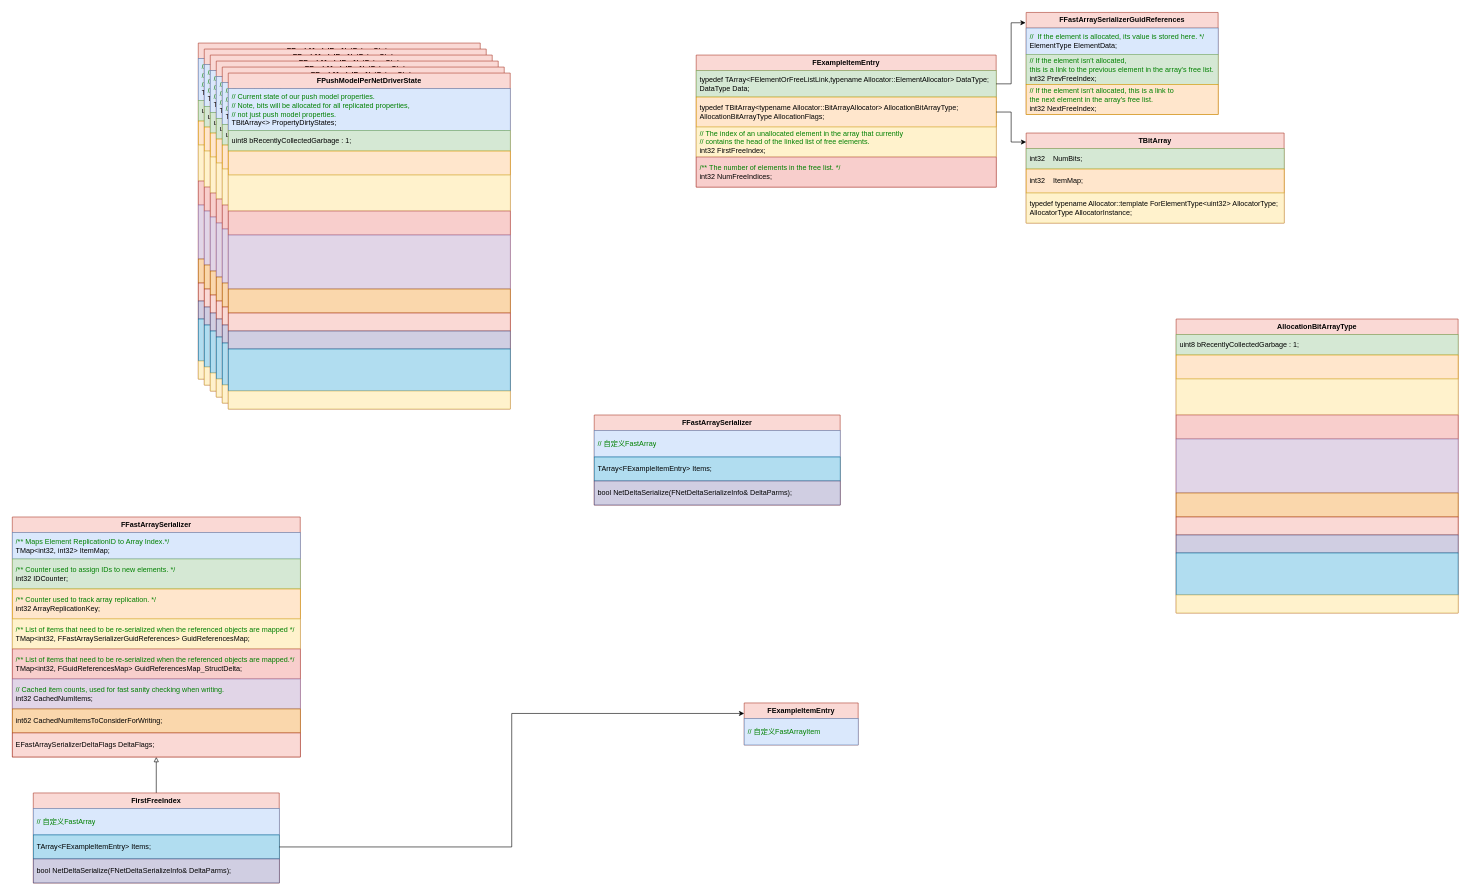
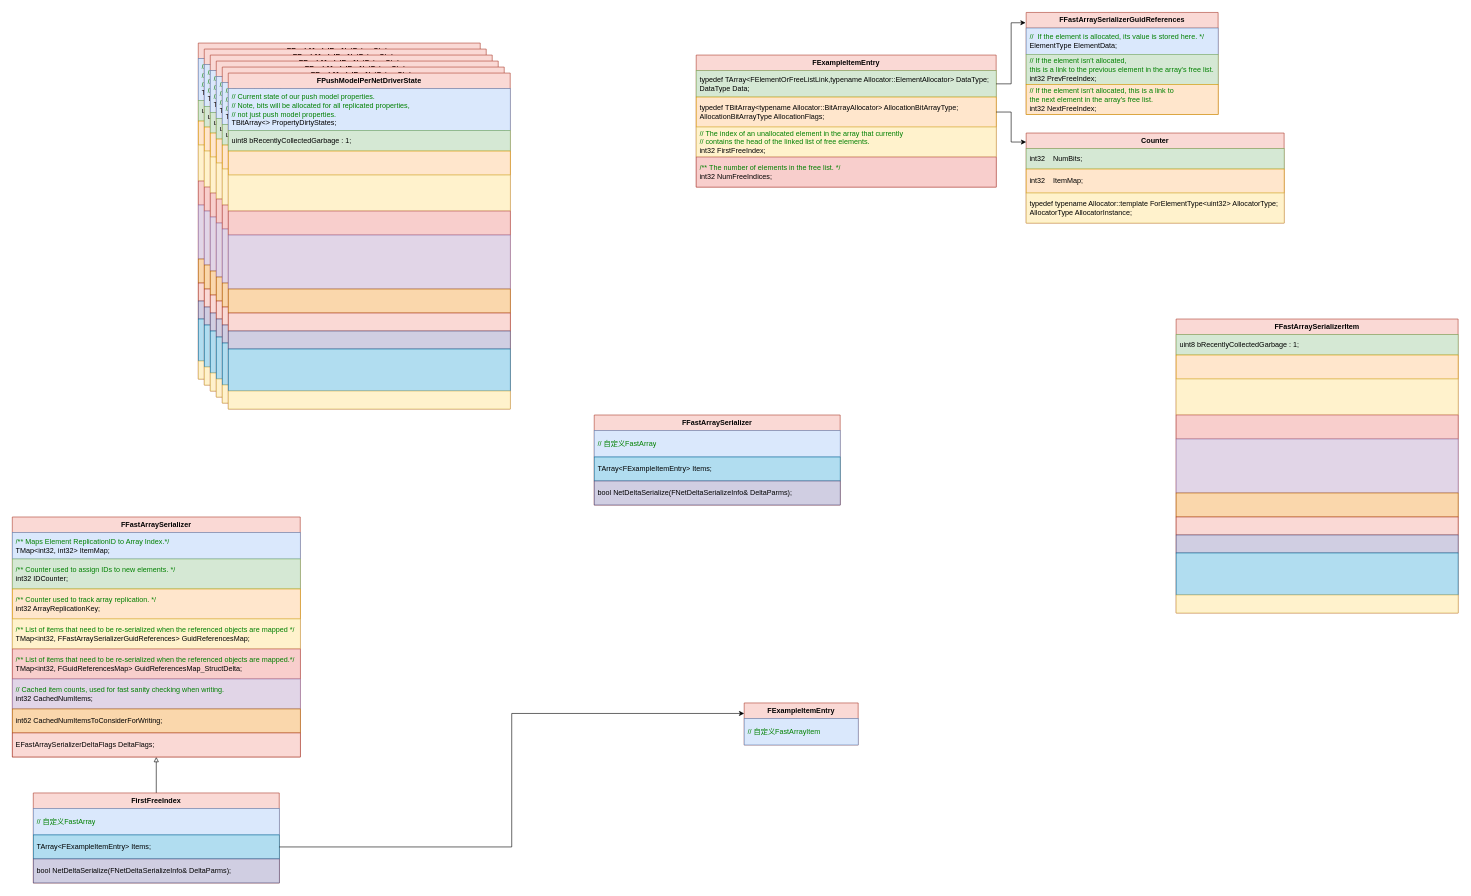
(1155, 141) -> (1155, 141)
(1317, 327) -> (1317, 327)
